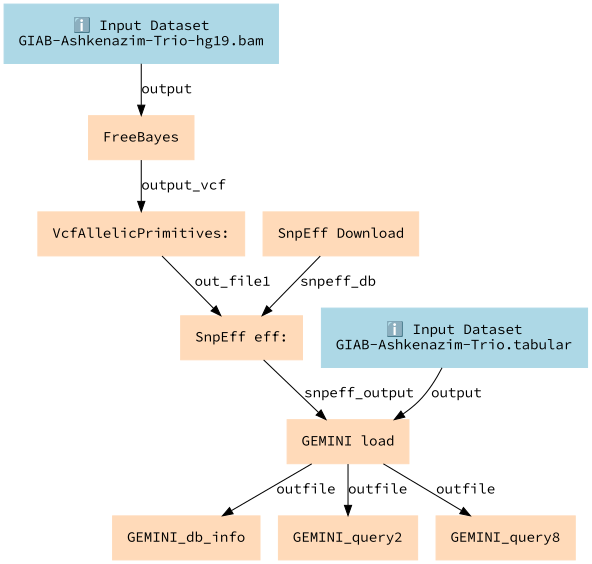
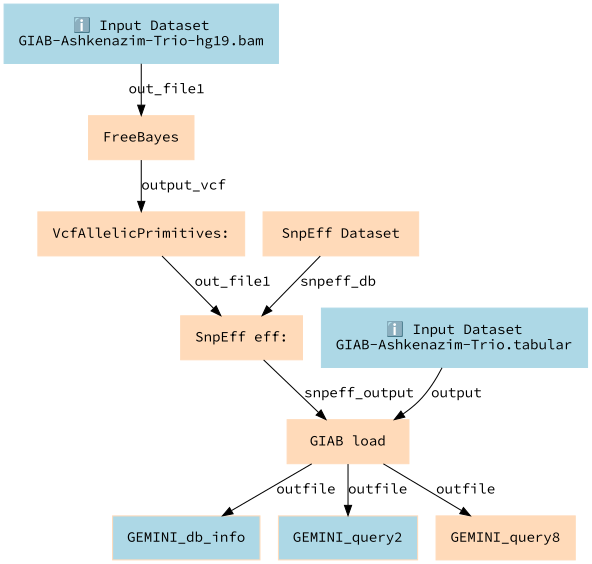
(167, 90) -> (167, 90)
(341, 234) -> (341, 234)
(348, 442) -> (348, 442)
(186, 538) -> (186, 538)
(348, 538) -> (348, 538)
